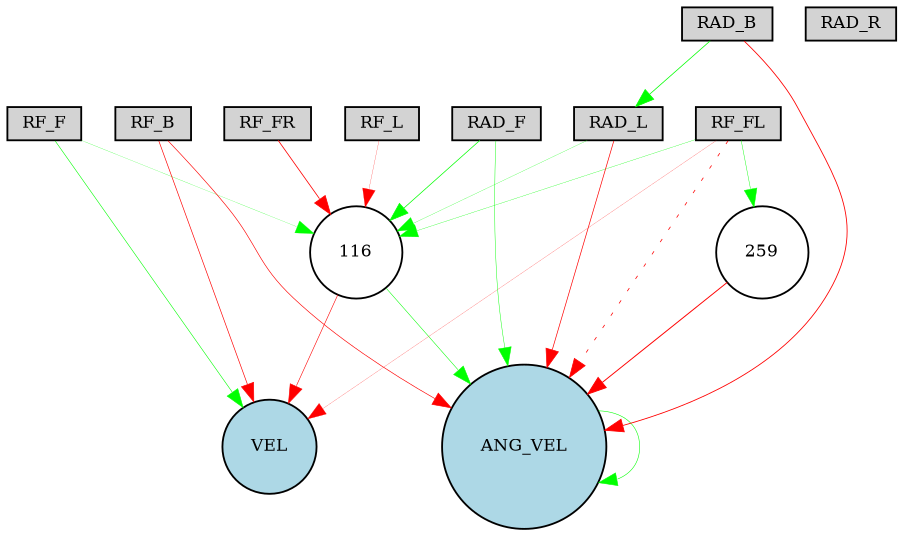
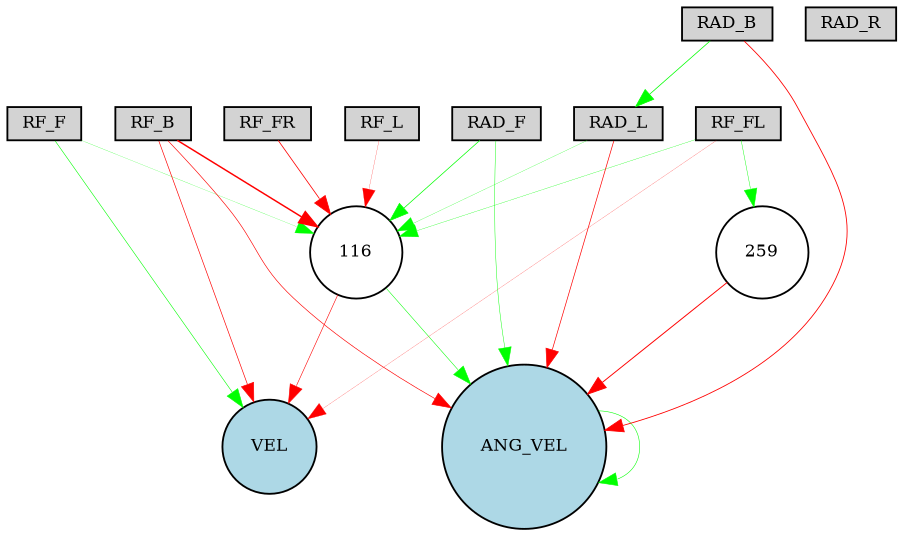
none -> (239, 179)
(654, 251) -> none
